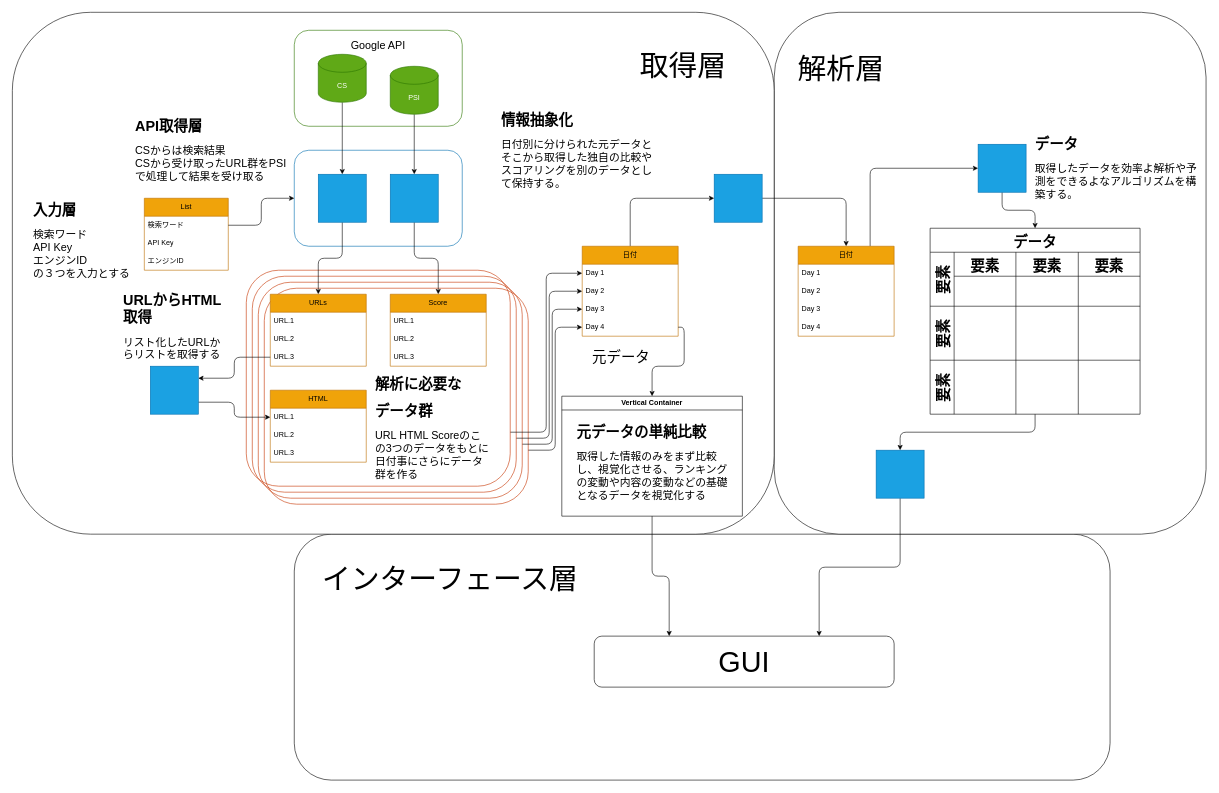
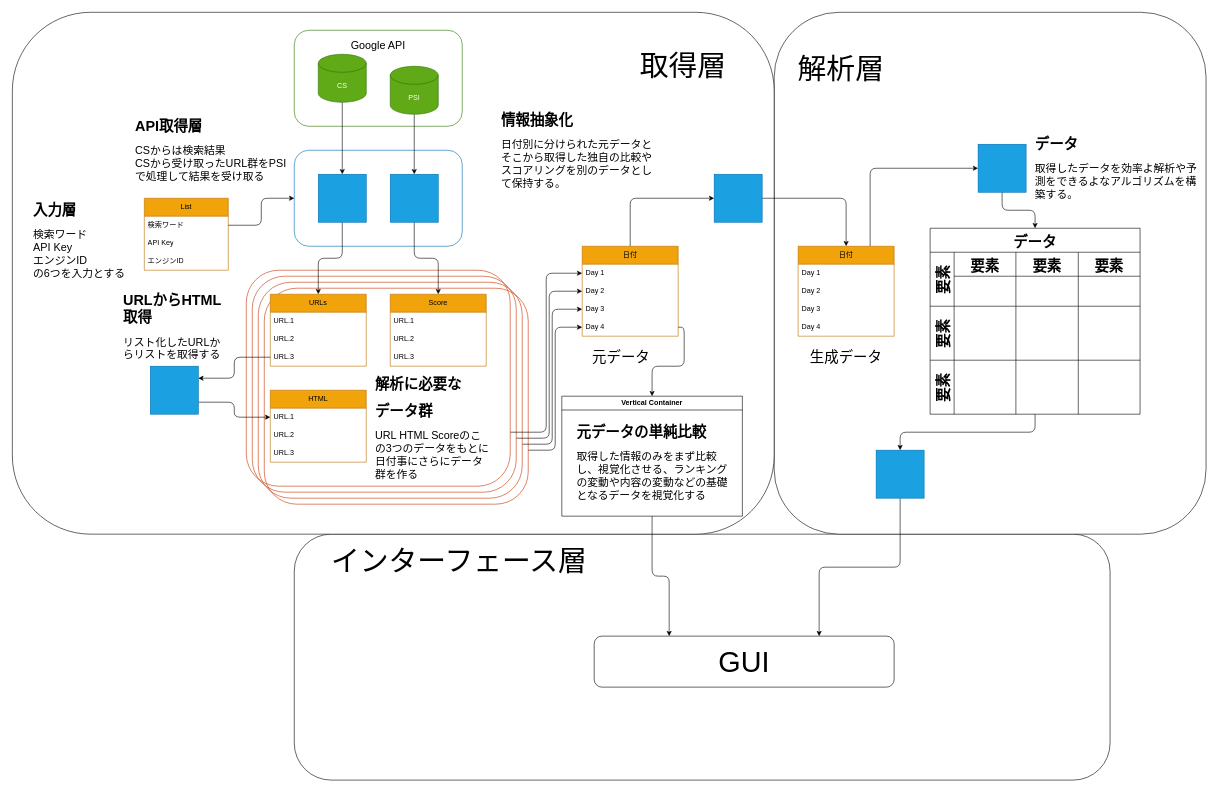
(66, 214) -> (64, 214)
none -> (846, 357)
(450, 579) -> (459, 561)
